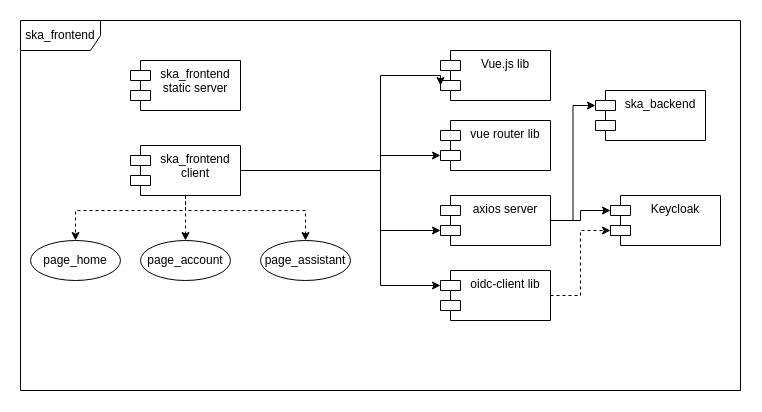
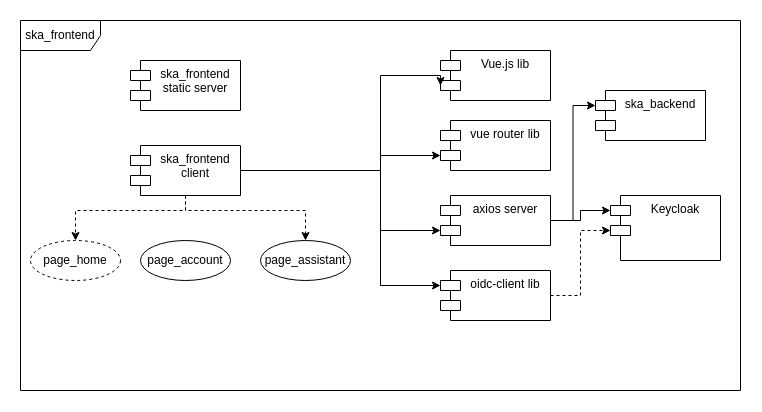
(666, 221) -> (666, 228)
(186, 223) -> none
(76, 261) -> (76, 261)
